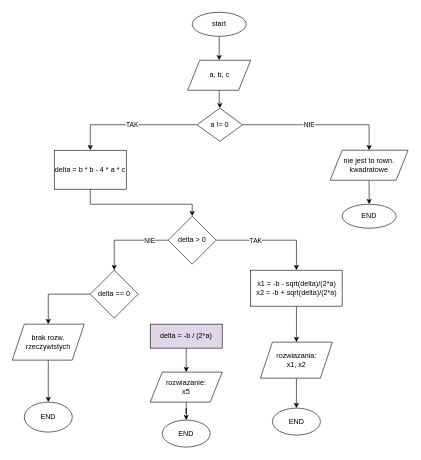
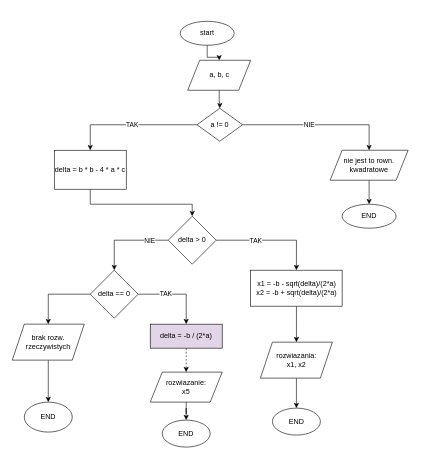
(219, 24) -> (207, 33)
none -> (165, 294)
(186, 357) -> (186, 357)
